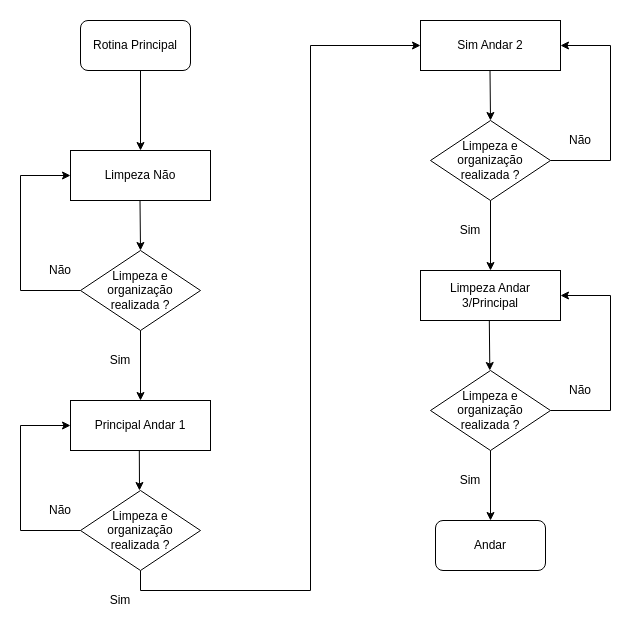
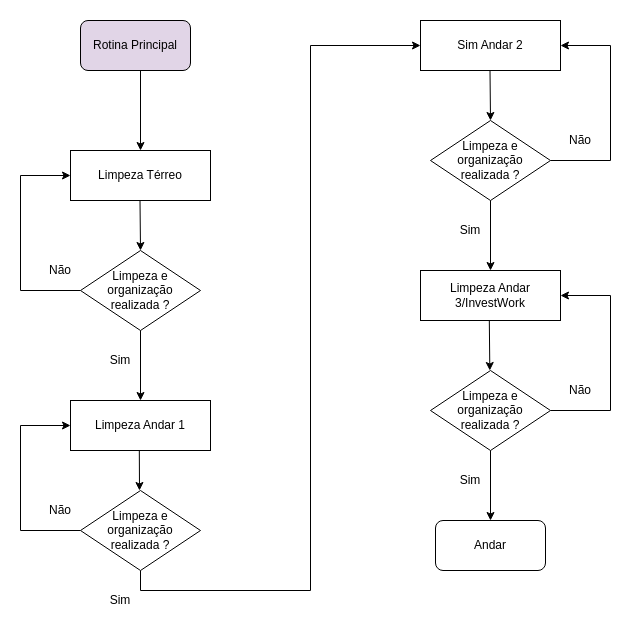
(136, 46) -> (136, 46)
(141, 176) -> (141, 176)
(491, 296) -> (491, 296)
(141, 426) -> (141, 426)
